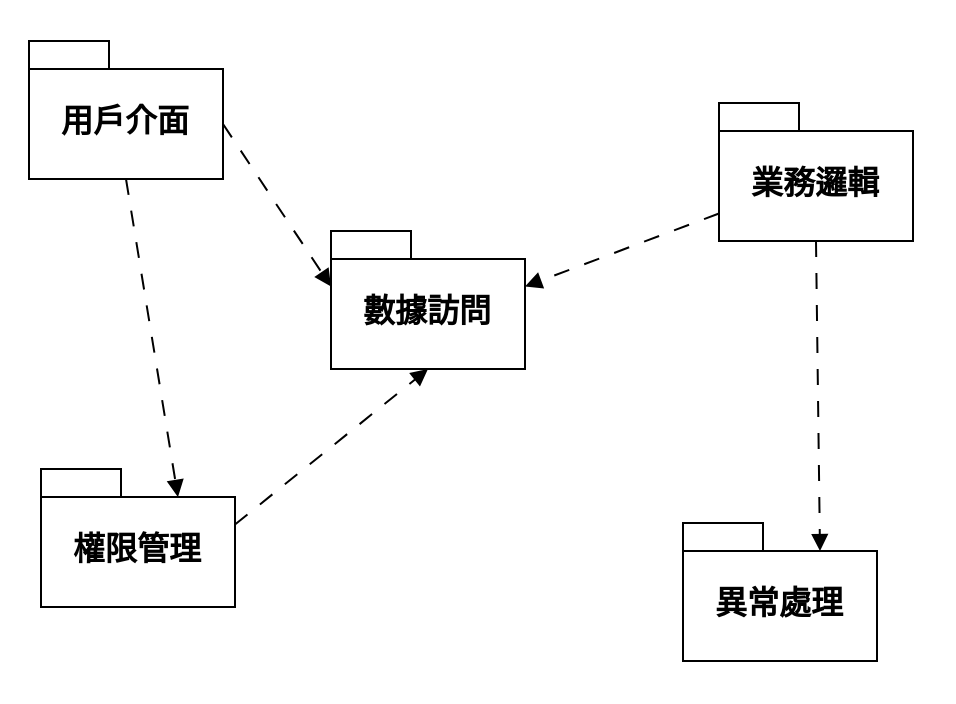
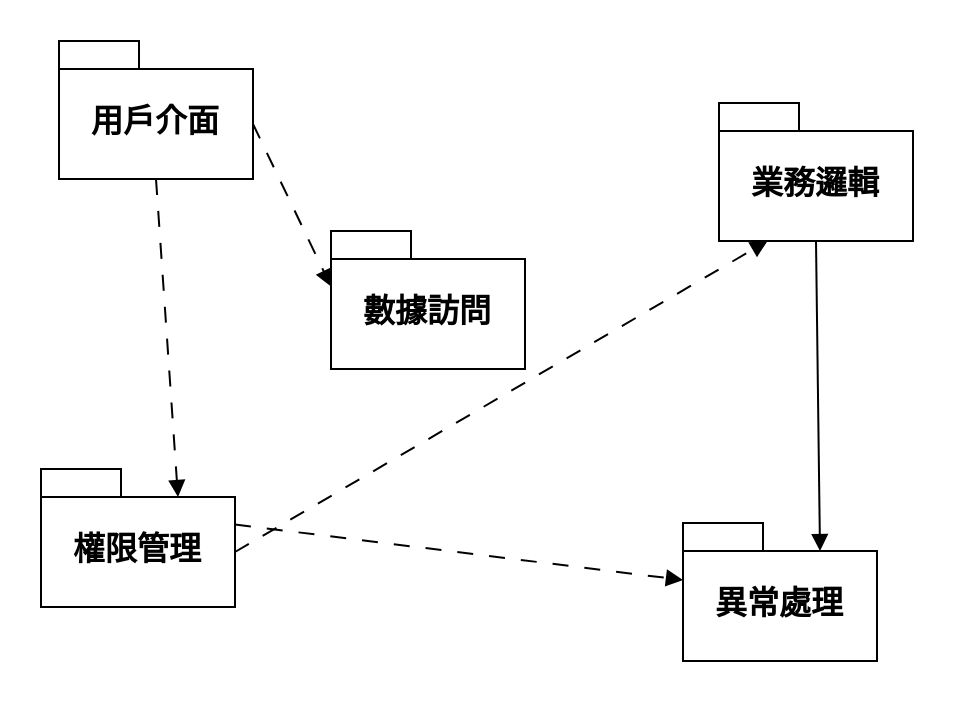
(126, 110) -> (156, 110)
(682, 228) -> none
none -> (741, 256)
(816, 264) -> (816, 264)
(265, 500) -> (656, 577)
